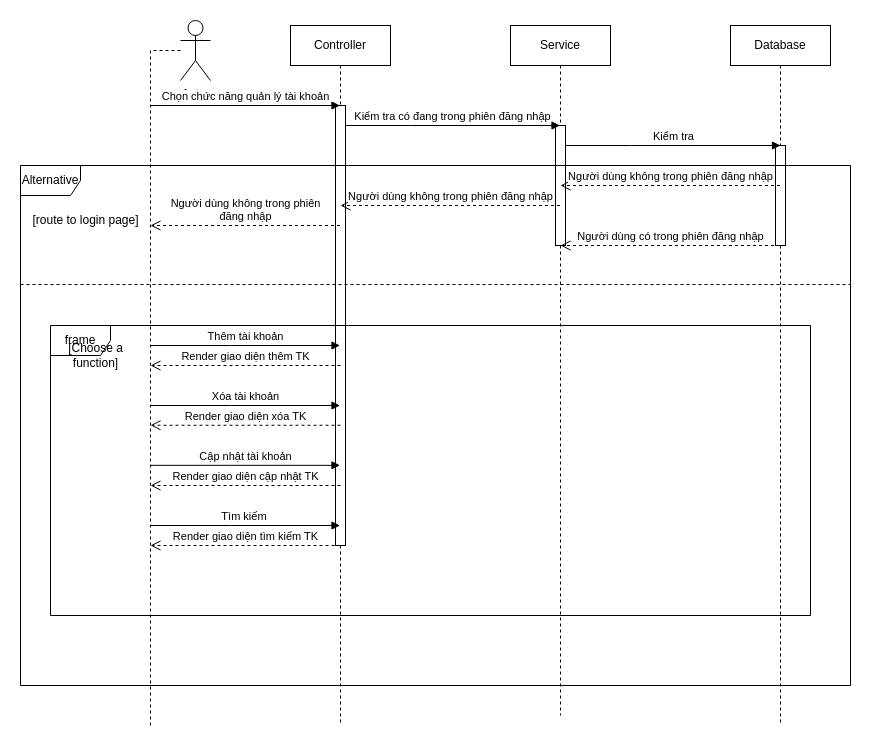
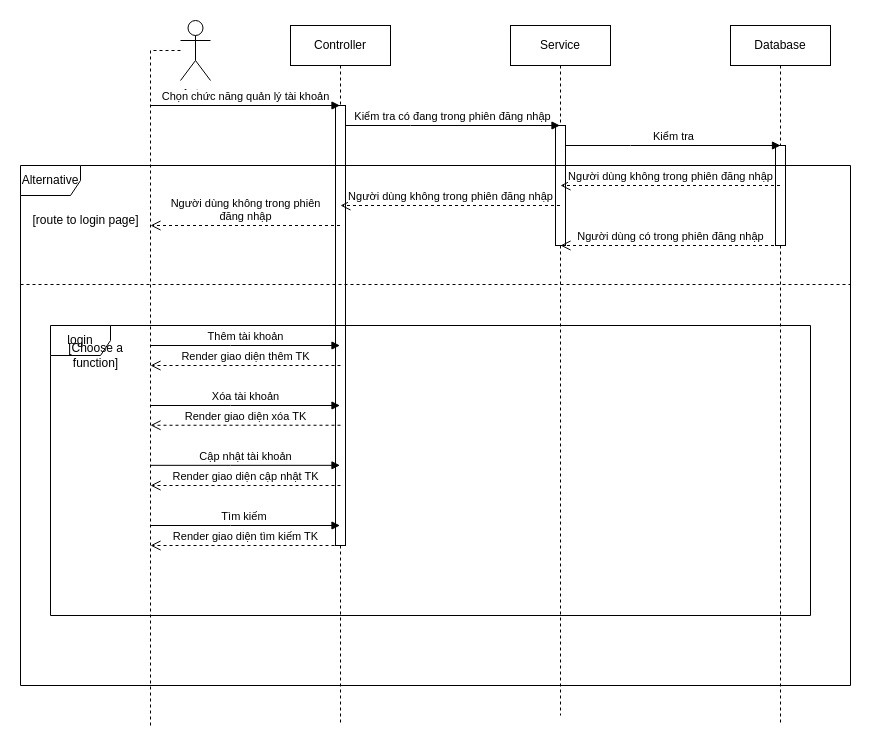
(81, 341) -> (81, 341)
